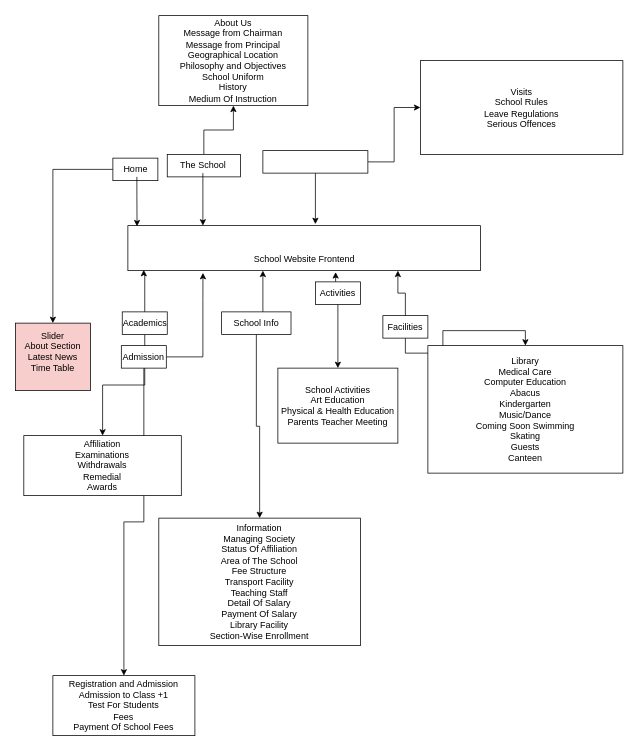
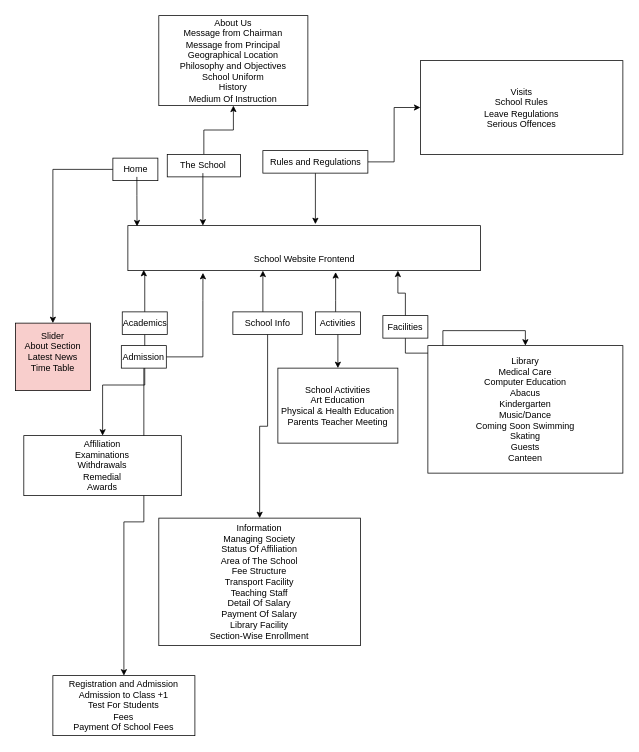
none -> (315, 162)
(338, 293) -> (338, 323)
(256, 323) -> (268, 323)
